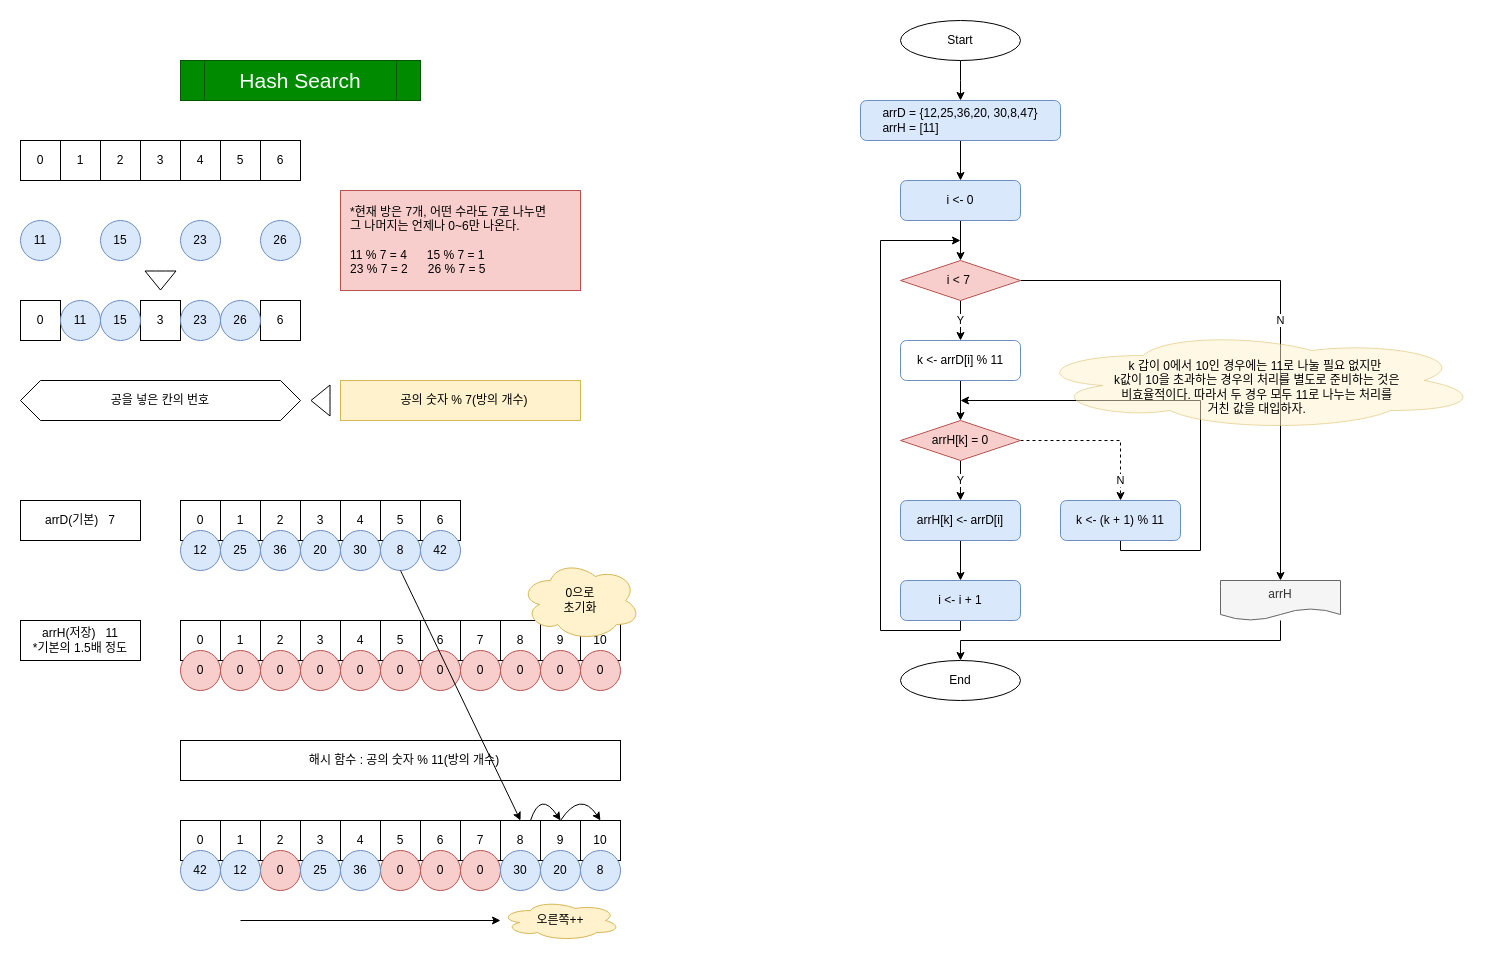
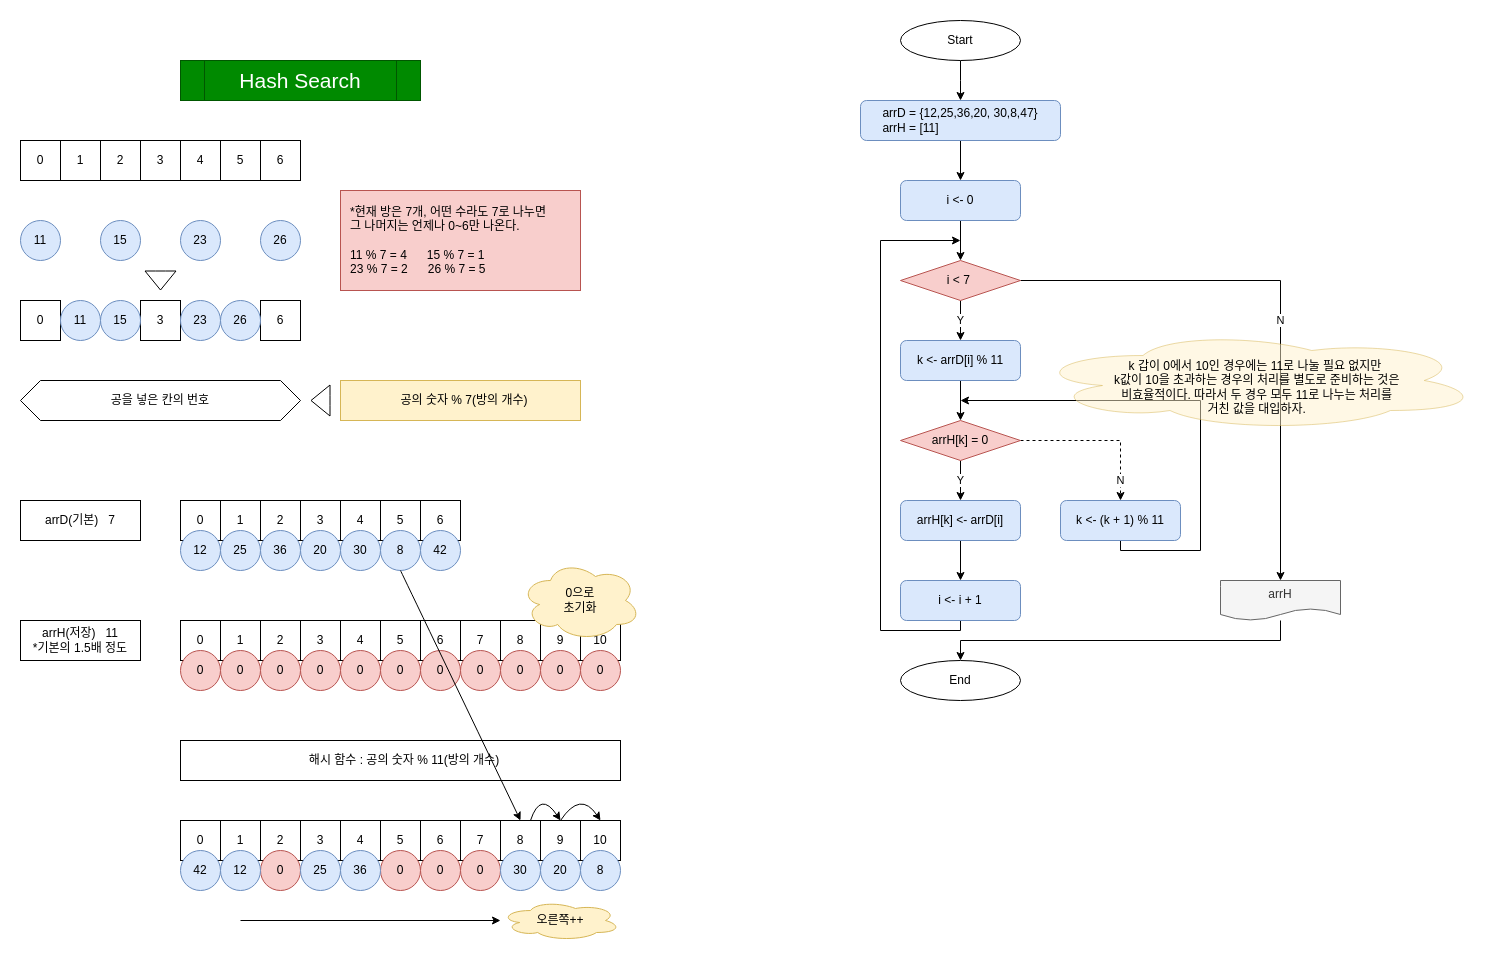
(961, 361) -> (961, 361)
